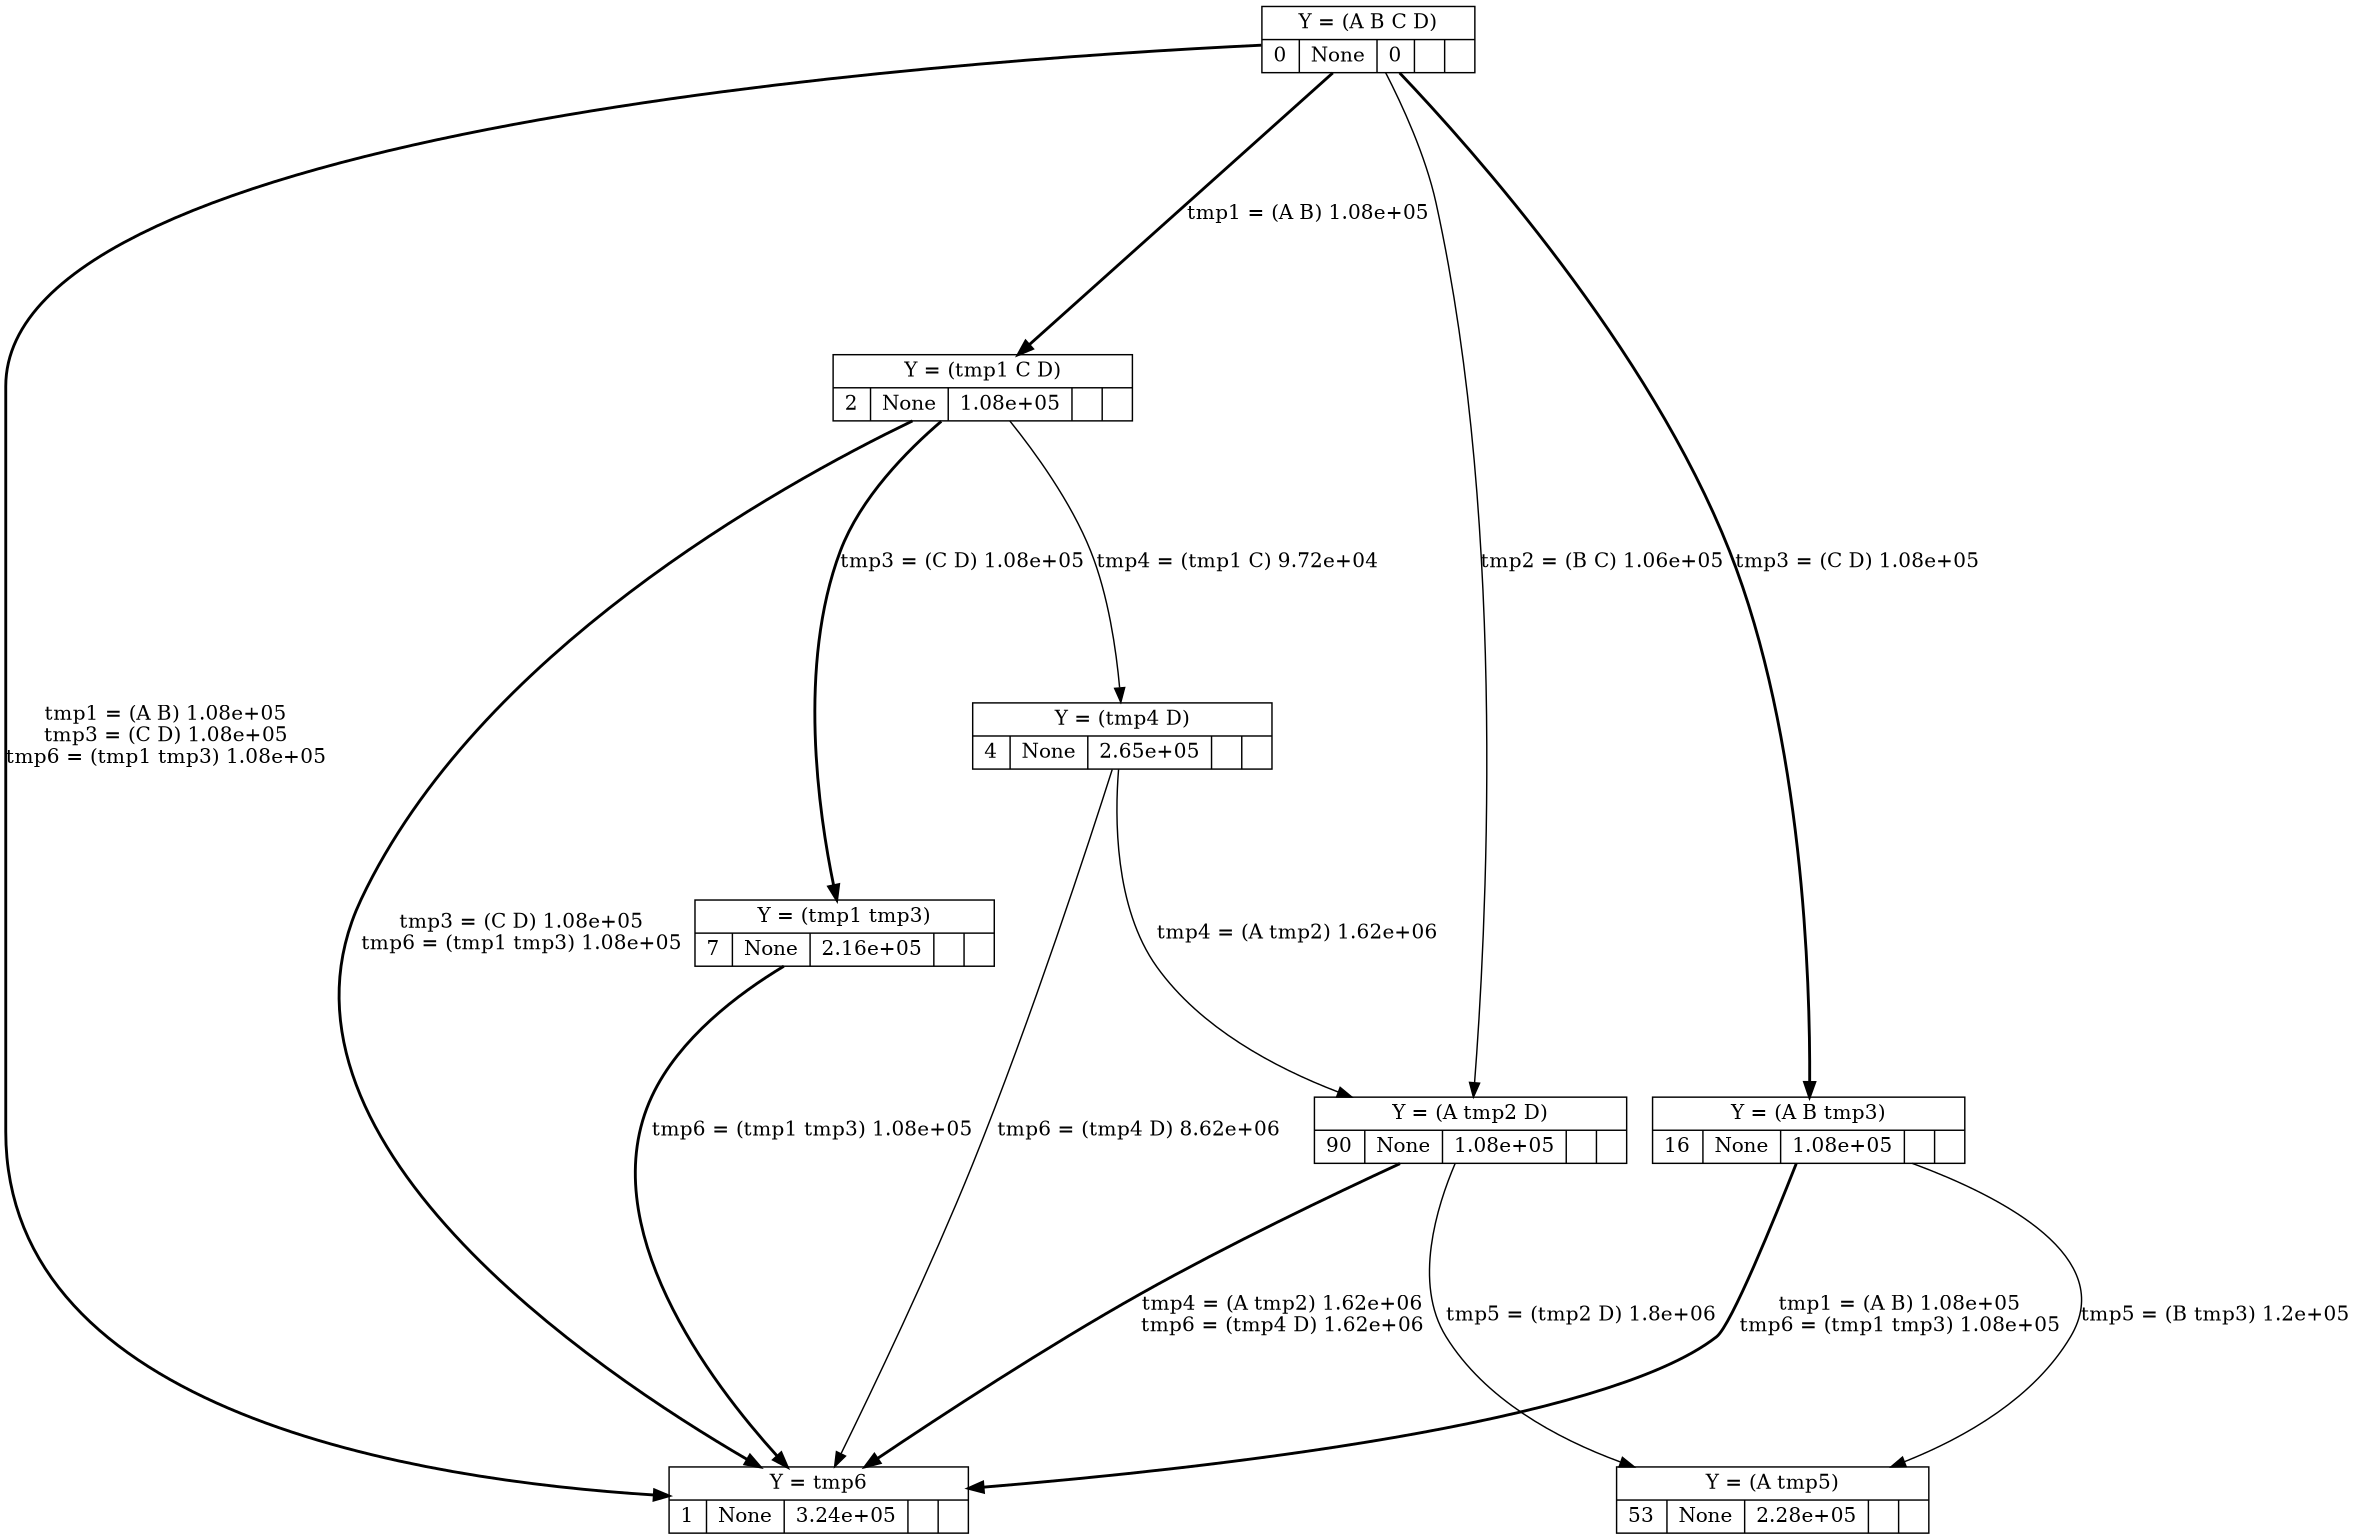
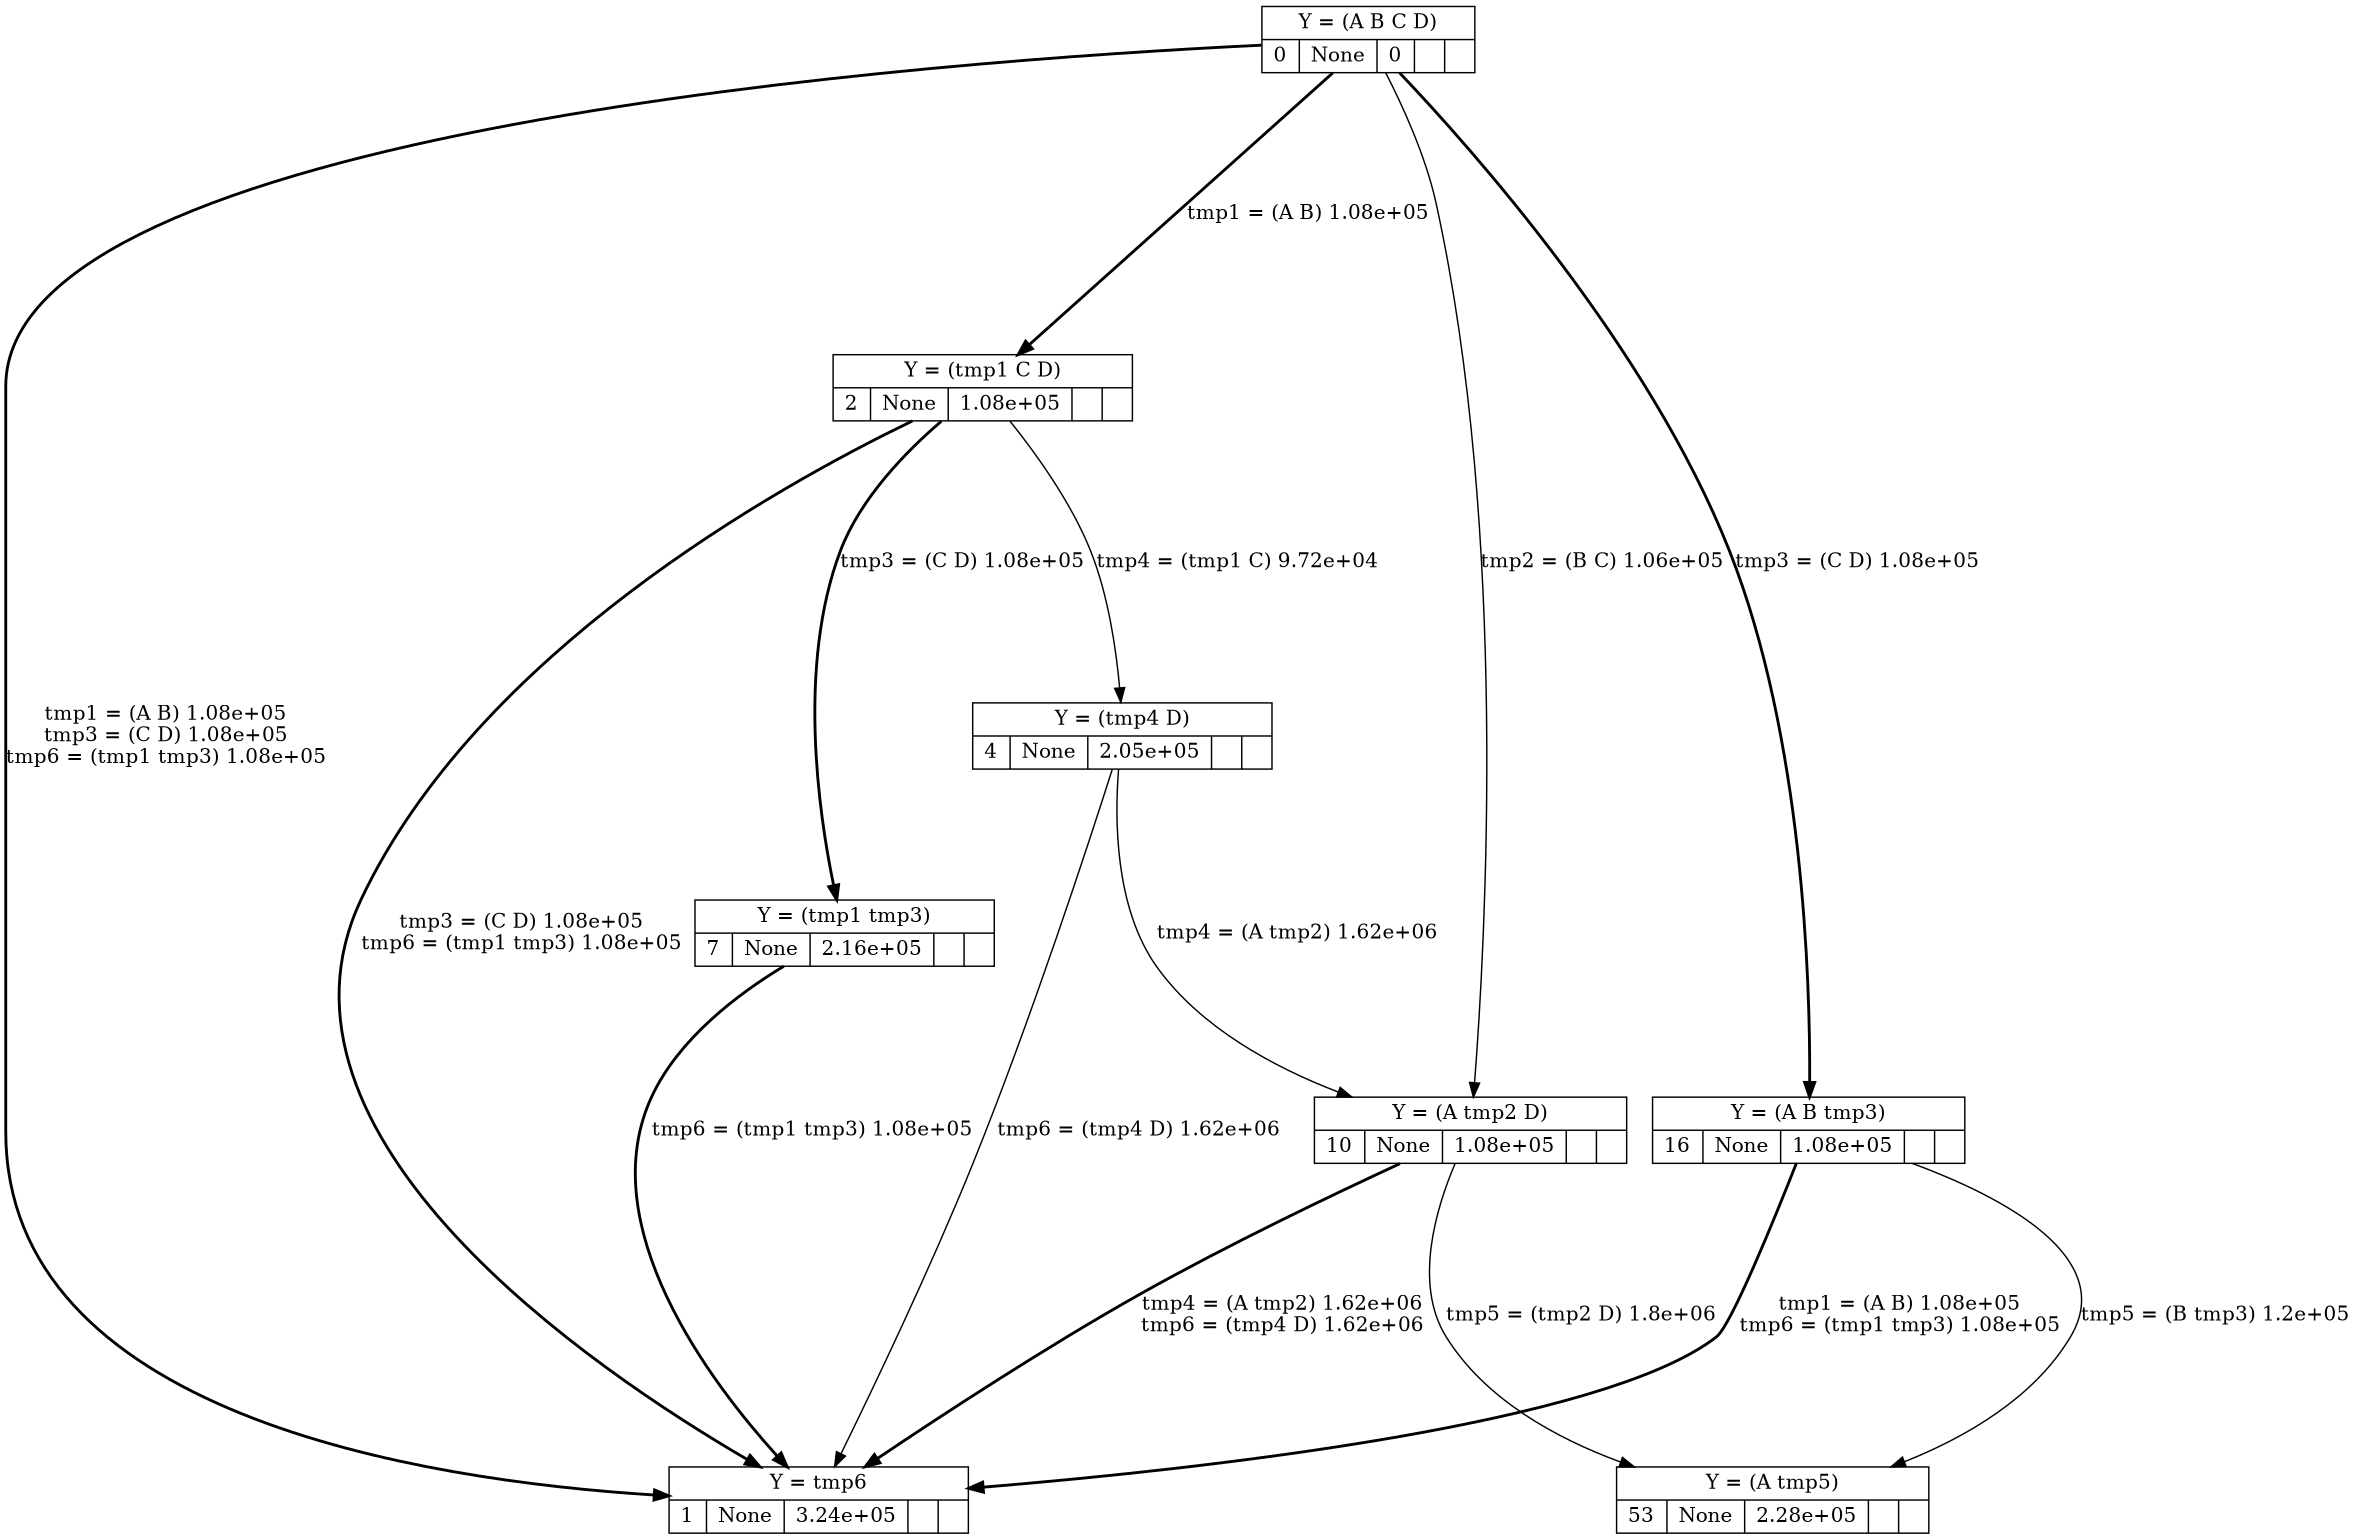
(1150, 752) -> (1150, 752)
(1139, 1130) -> (1139, 1130)
(1340, 1146) -> (1340, 1146)
